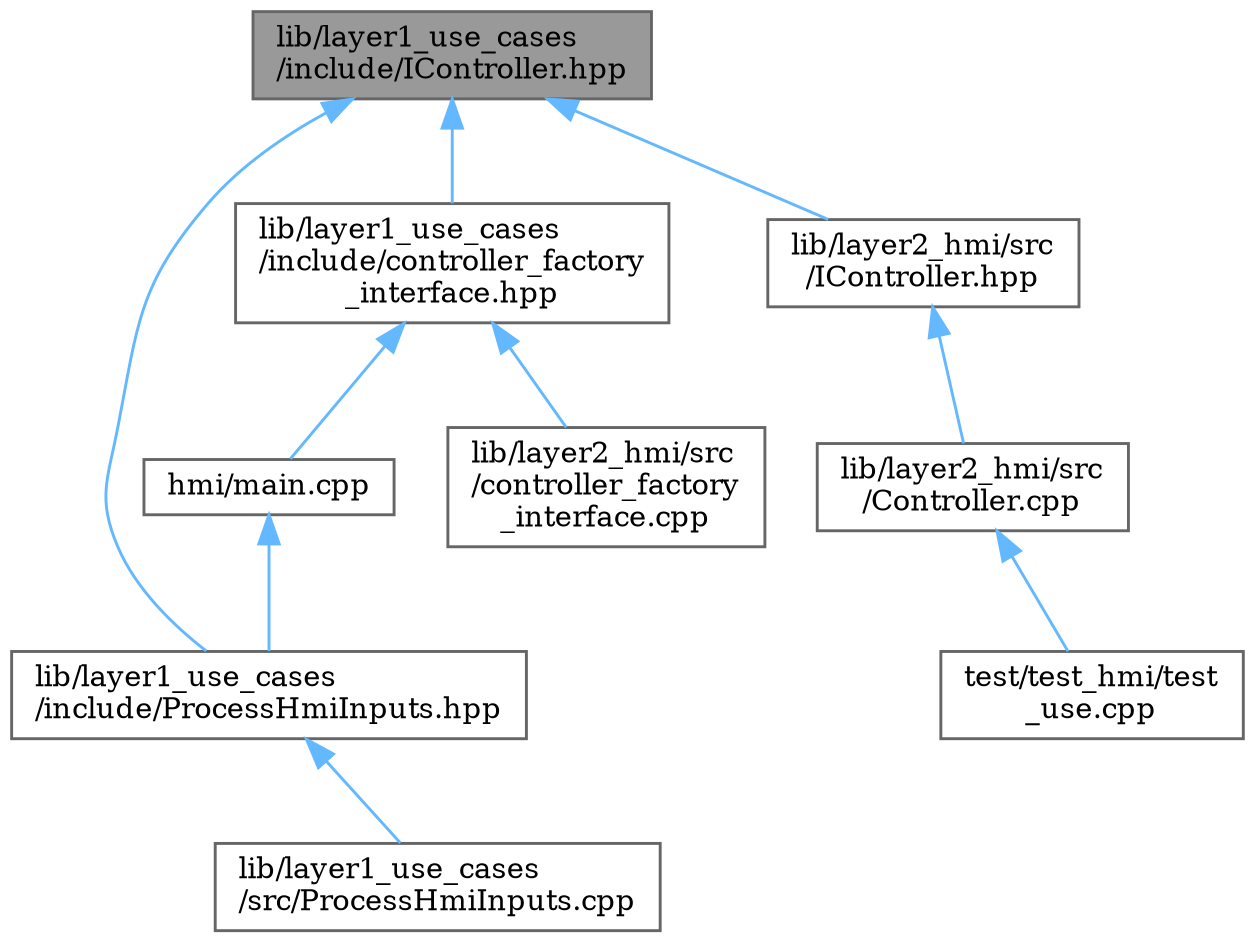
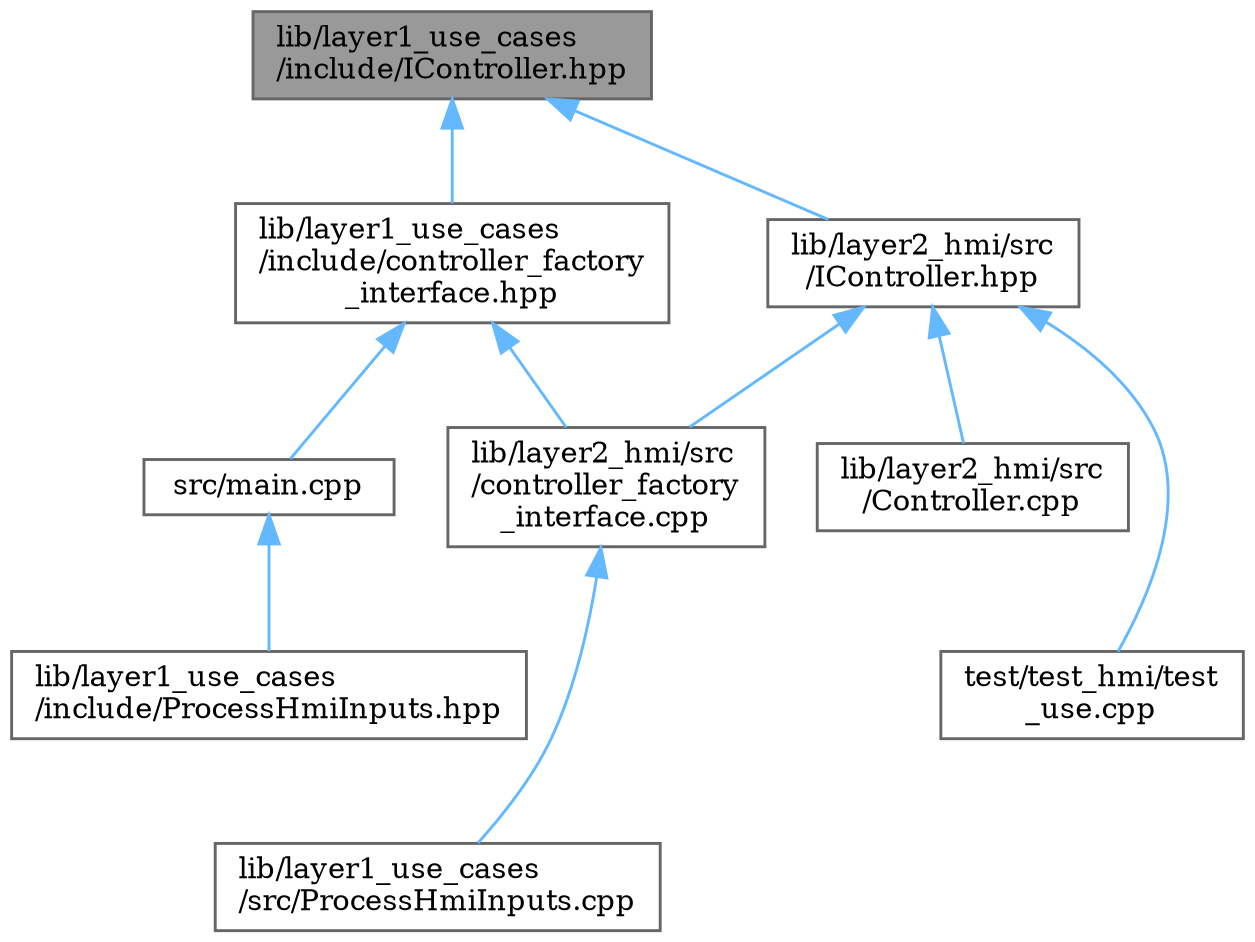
(130, 361) -> none
none -> (764, 375)
(269, 487) -> (269, 487)
(1040, 604) -> (1165, 467)
(363, 802) -> (559, 720)
